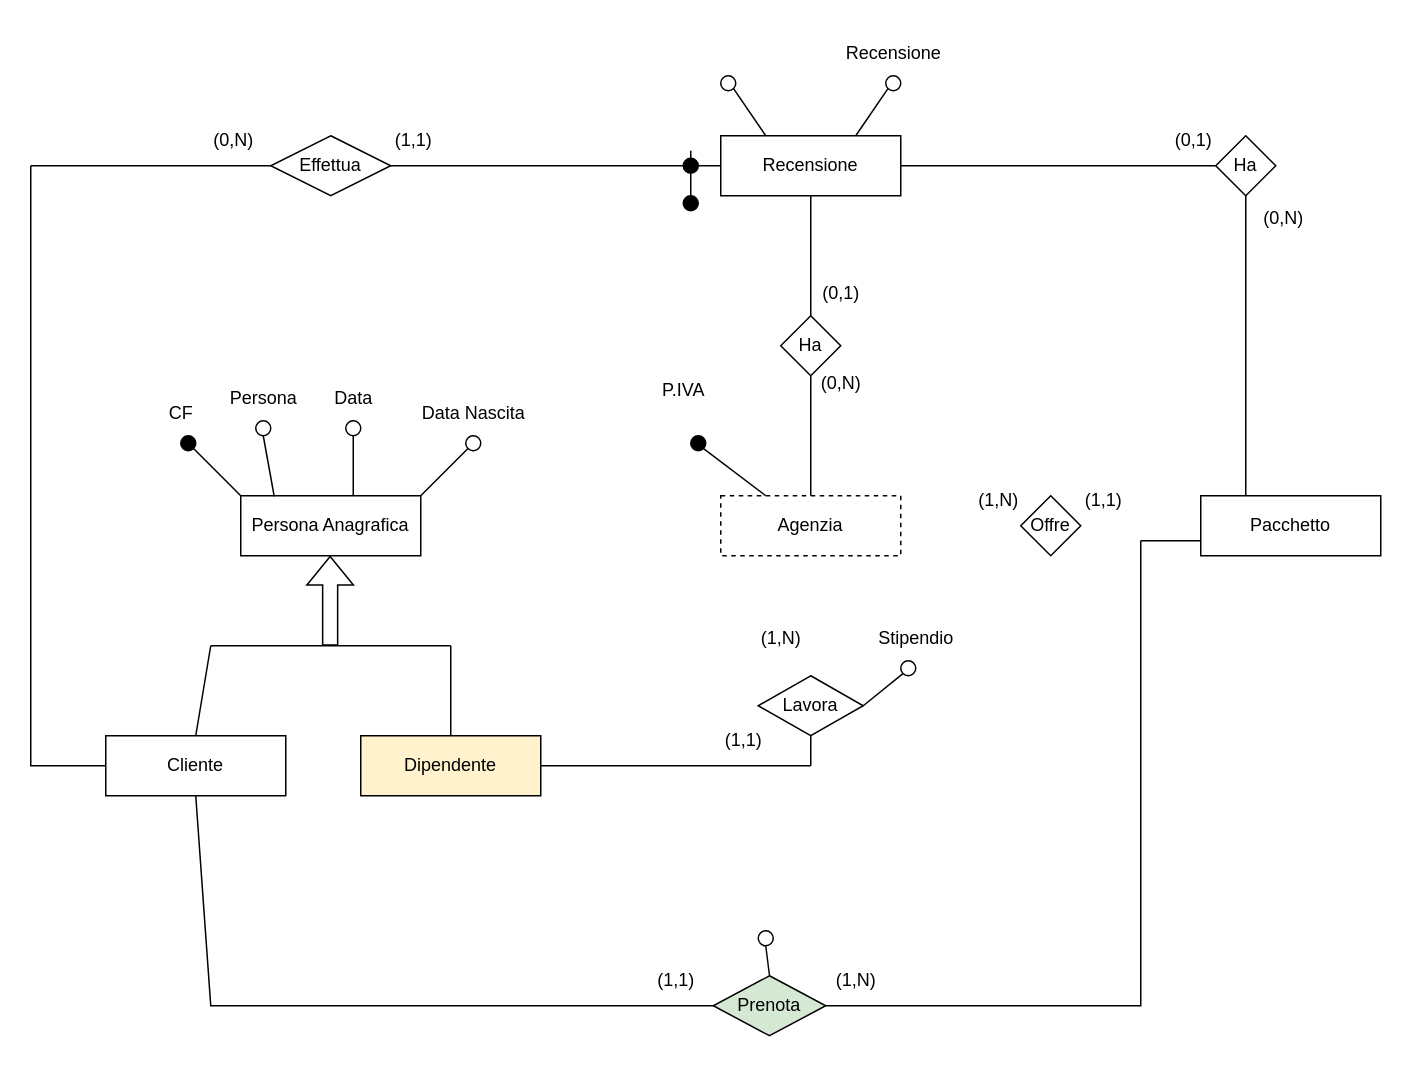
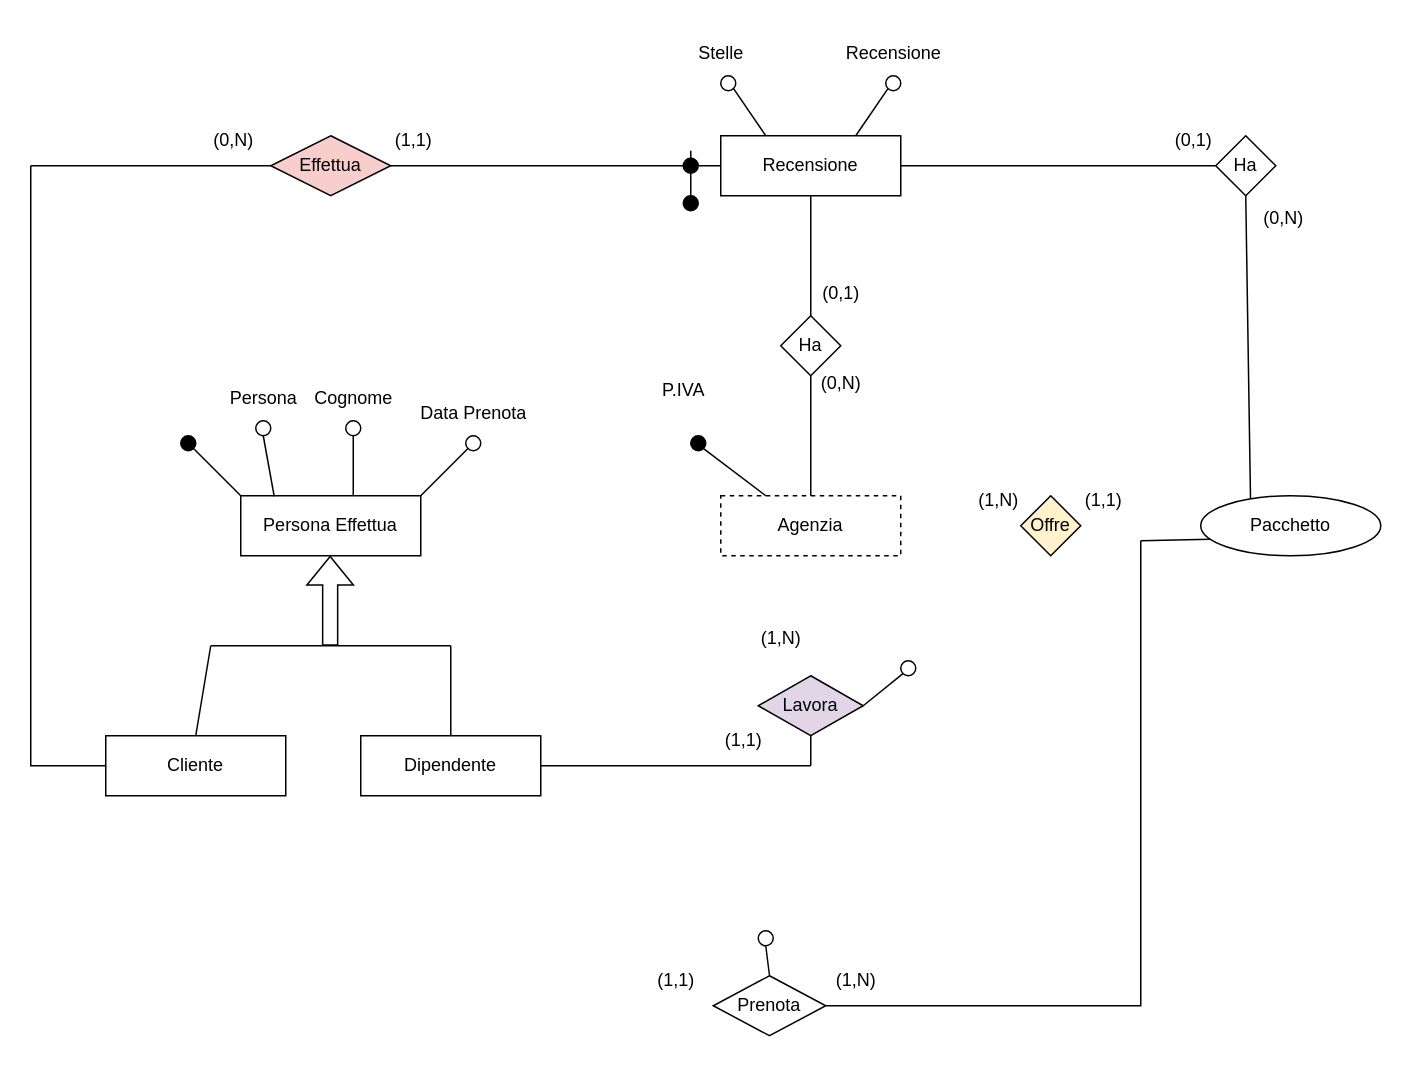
none -> (721, 53)
(331, 166) -> (331, 166)
(354, 398) -> (354, 398)
(181, 413) -> none
(474, 413) -> (474, 413)
(331, 526) -> (331, 526)
(1051, 526) -> (1051, 526)
(1291, 526) -> (1291, 526)
(916, 638) -> none
(811, 706) -> (811, 706)
(451, 766) -> (451, 766)
(357, 1006) -> none
(770, 1006) -> (770, 1006)
